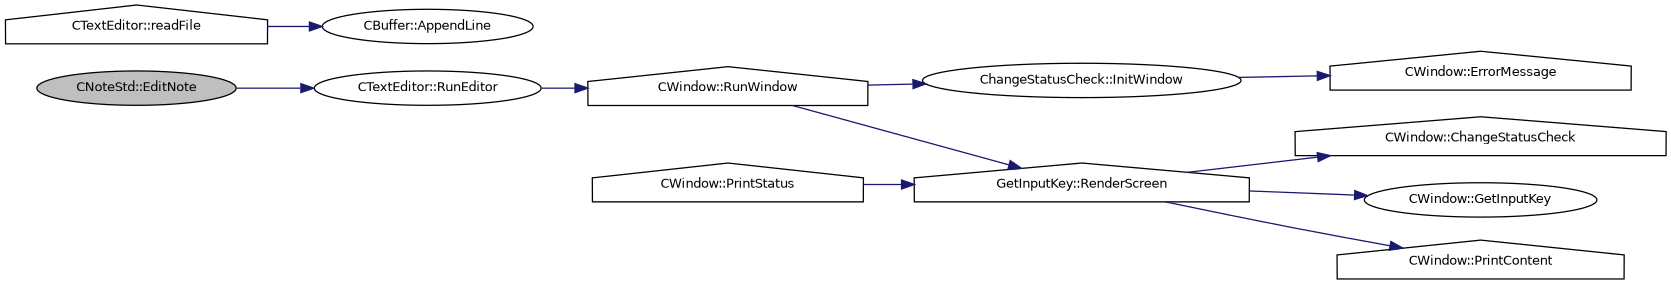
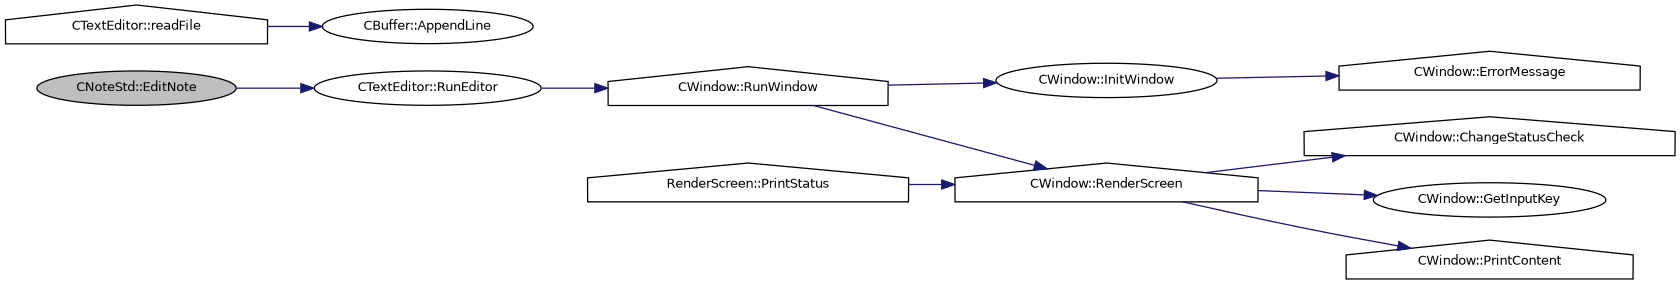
(1082, 80) -> (1106, 80)
(728, 184) -> (748, 184)
(1082, 184) -> (1106, 184)
